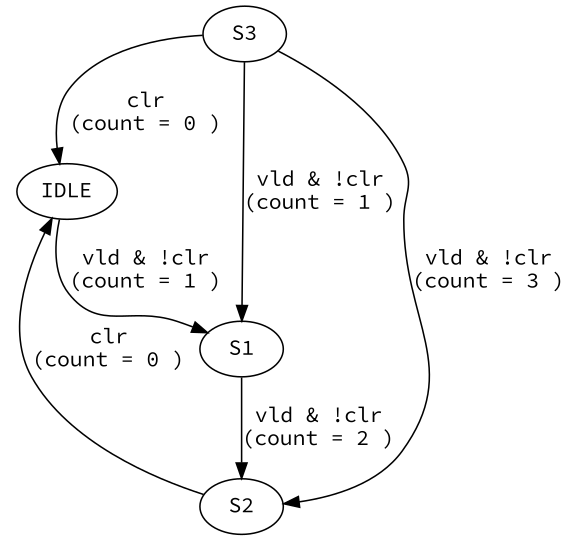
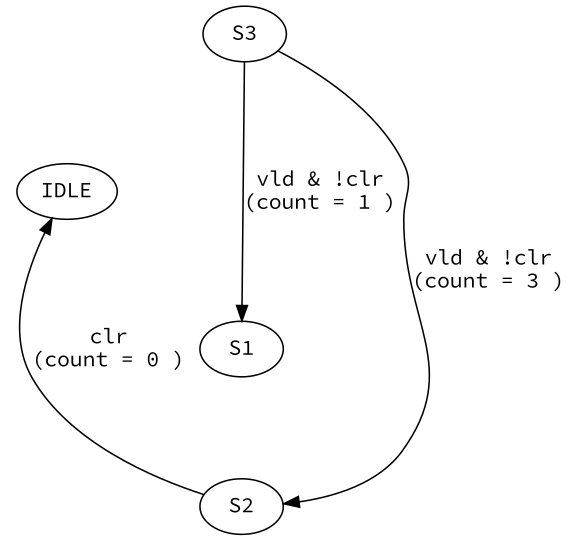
(102, 61) -> none
(90, 311) -> none
(242, 420) -> none
